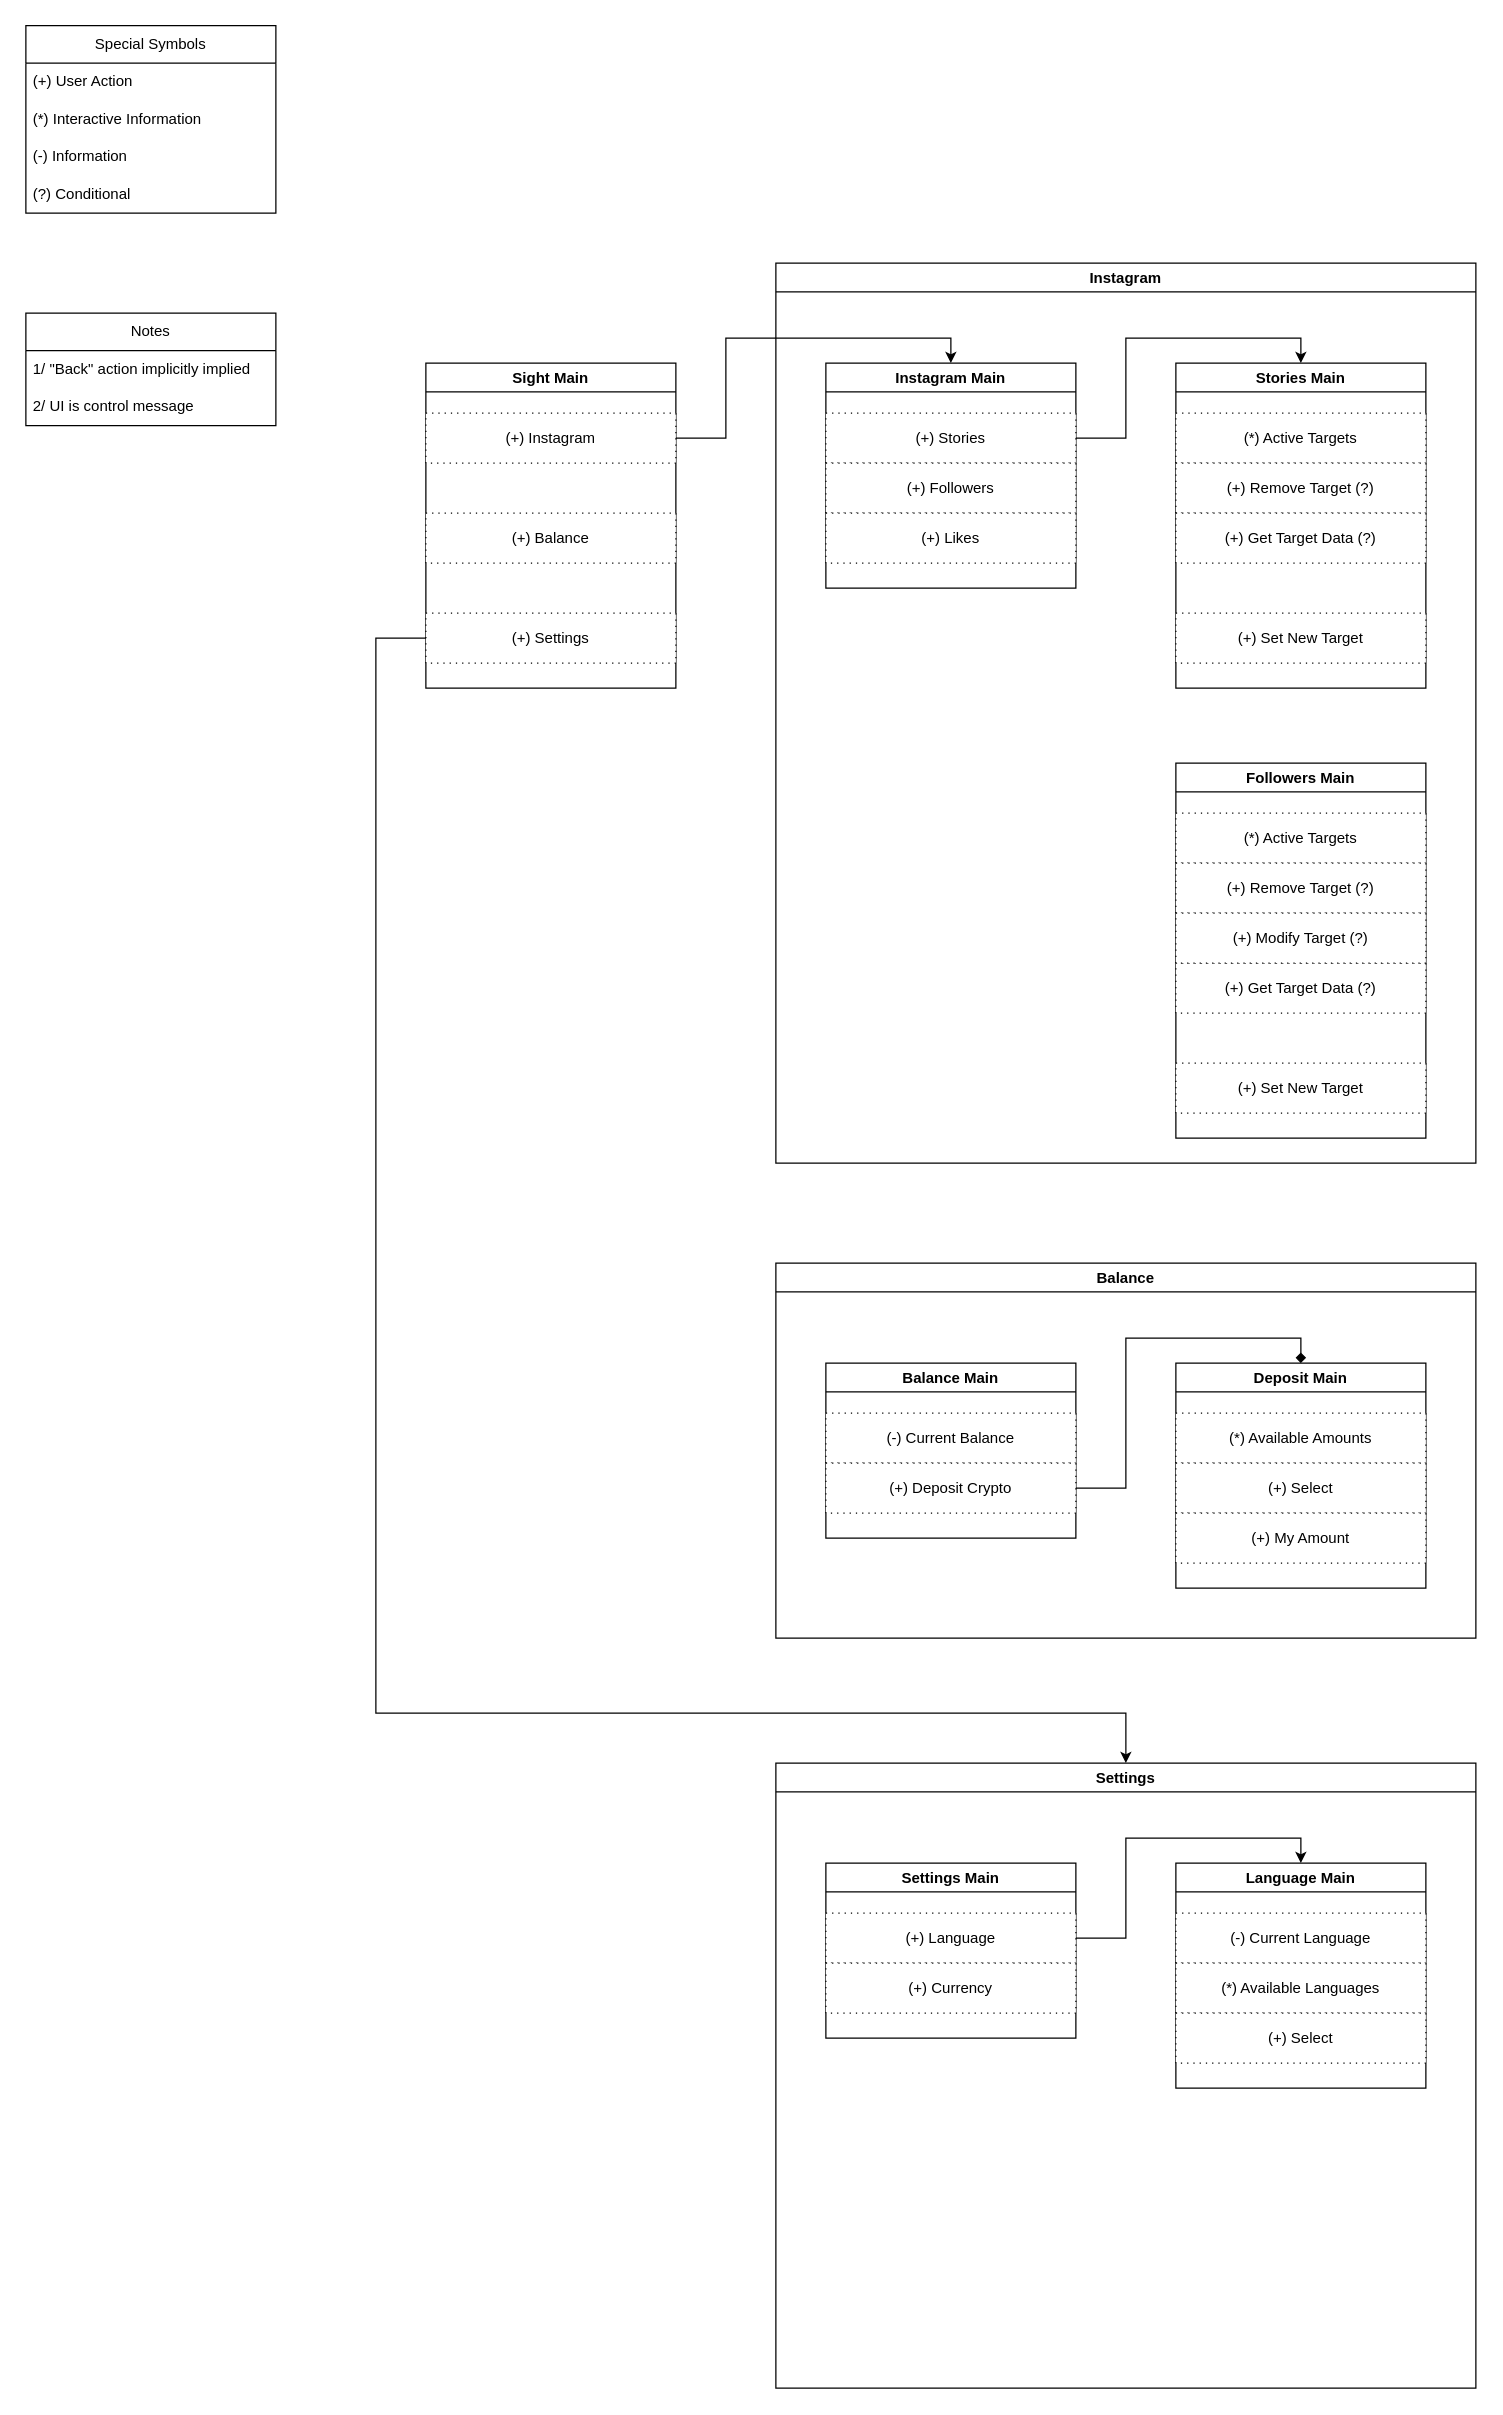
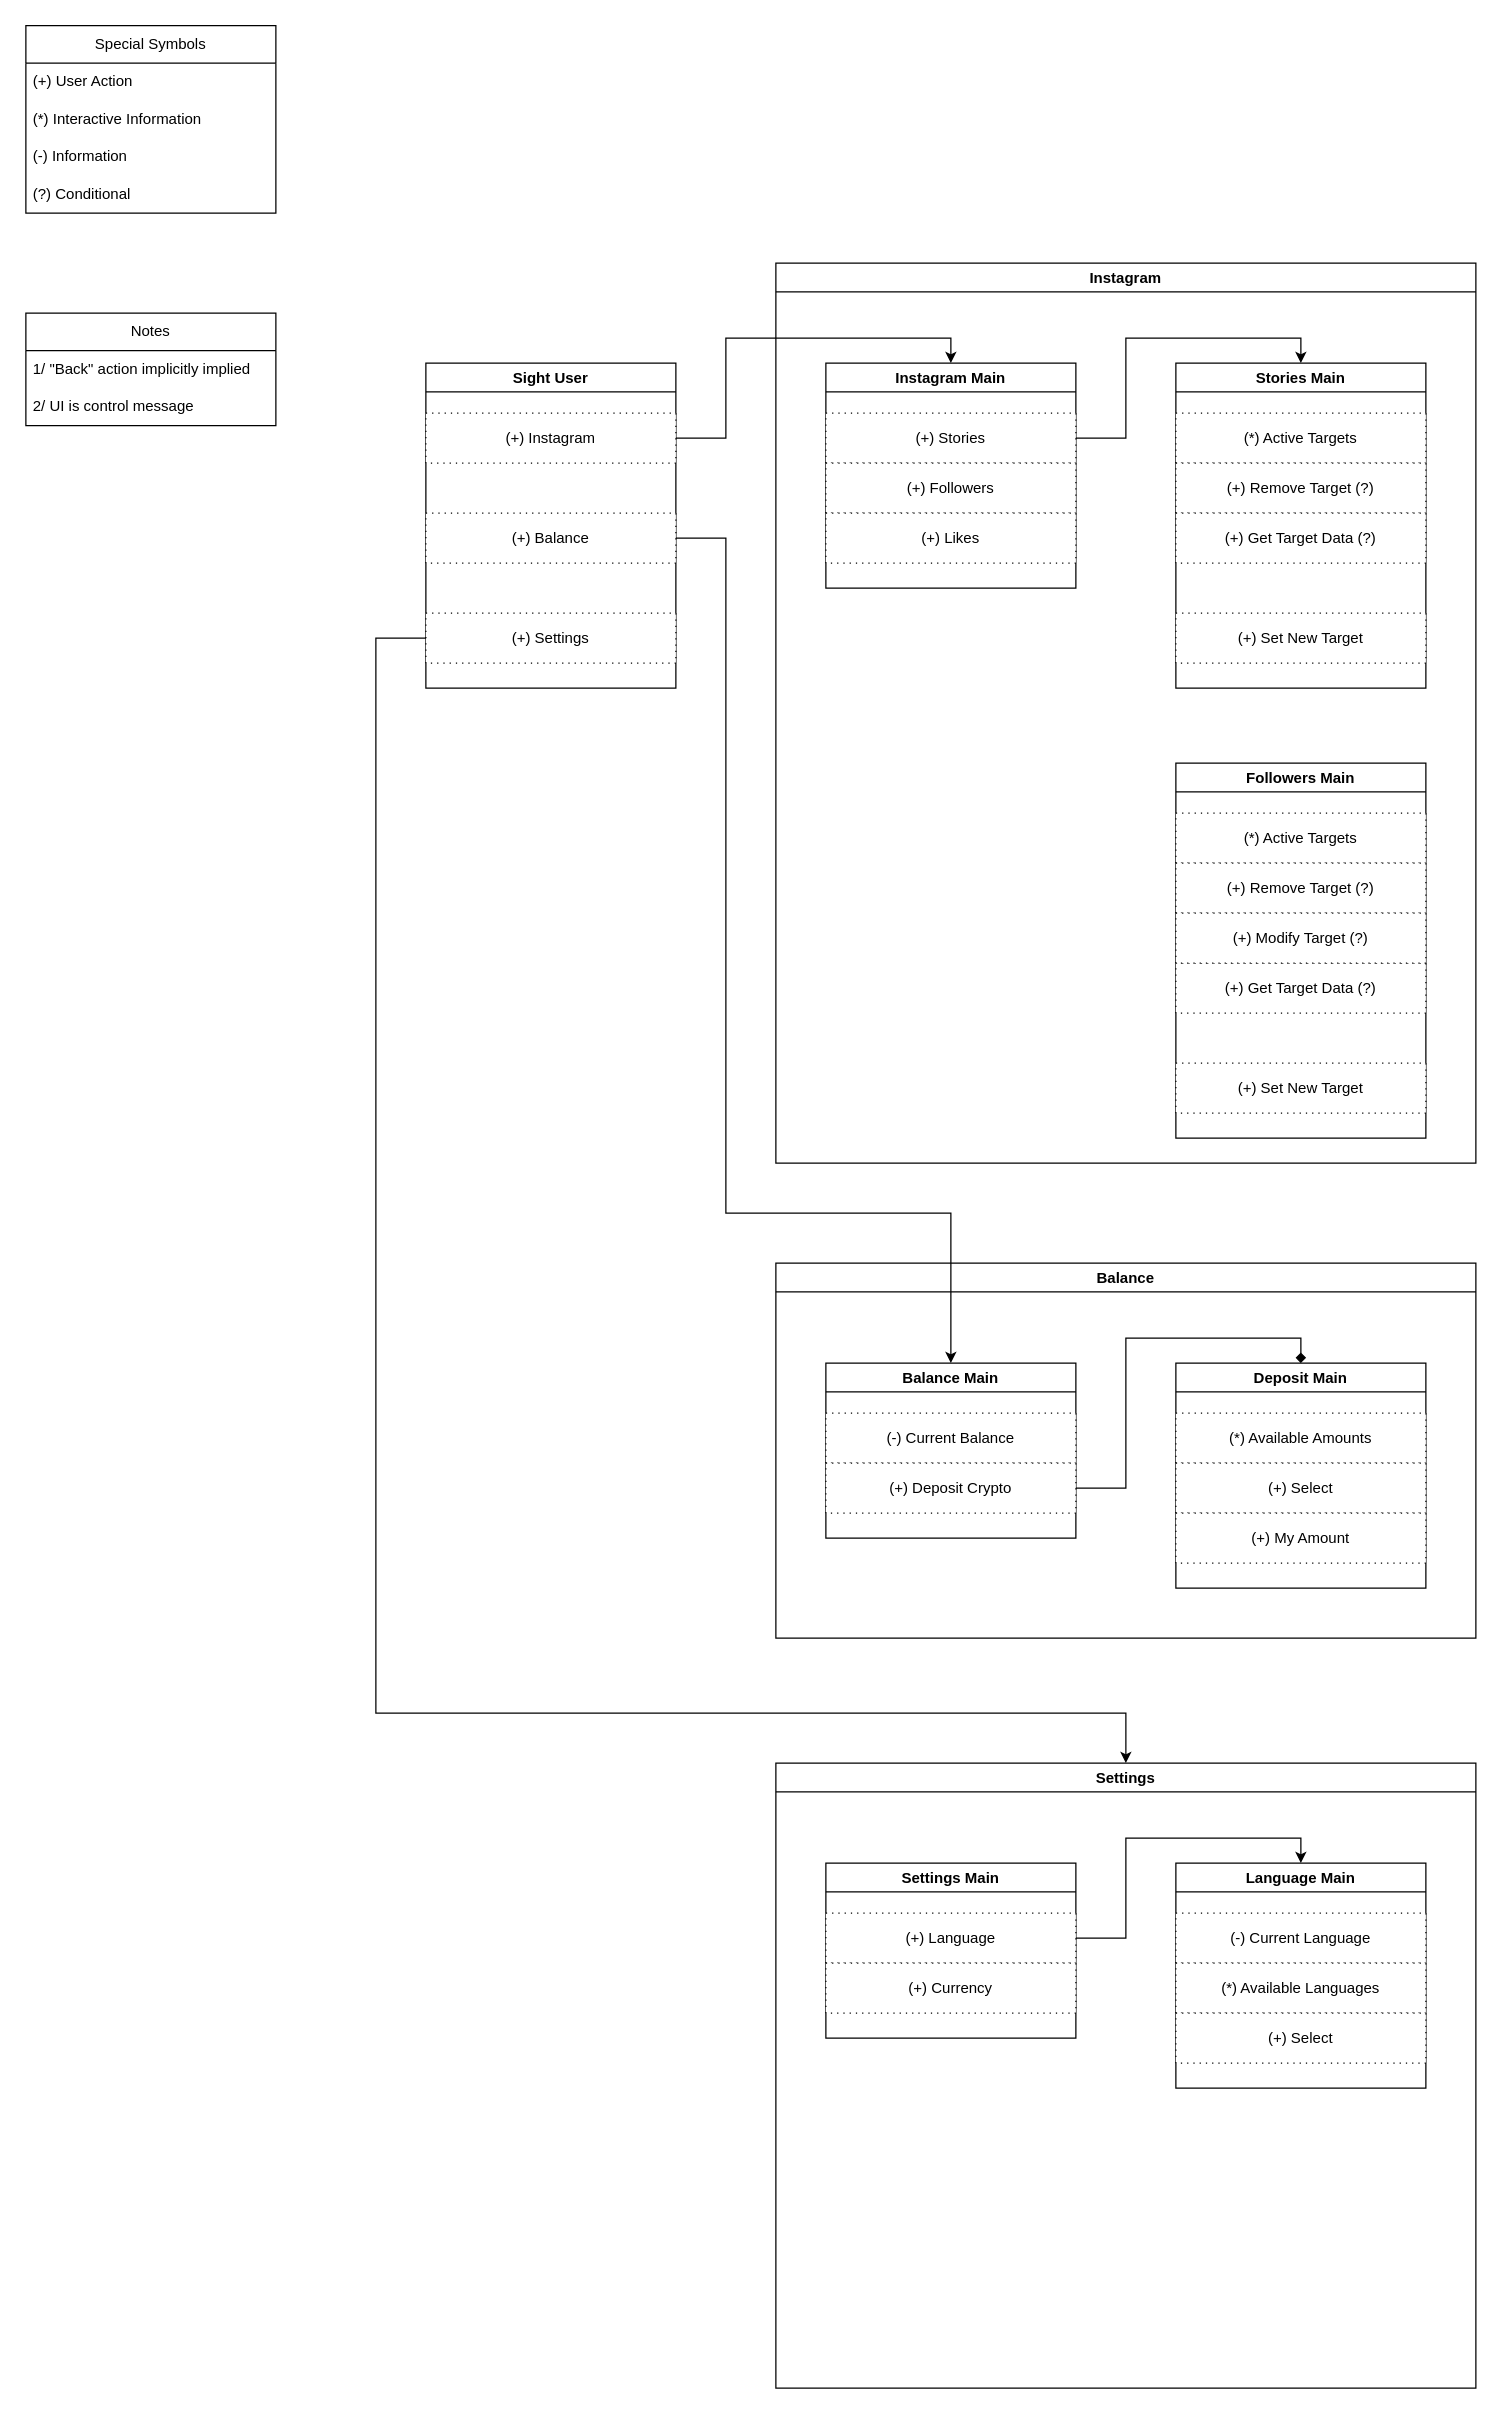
(551, 378) -> (551, 378)
none -> (726, 1034)
